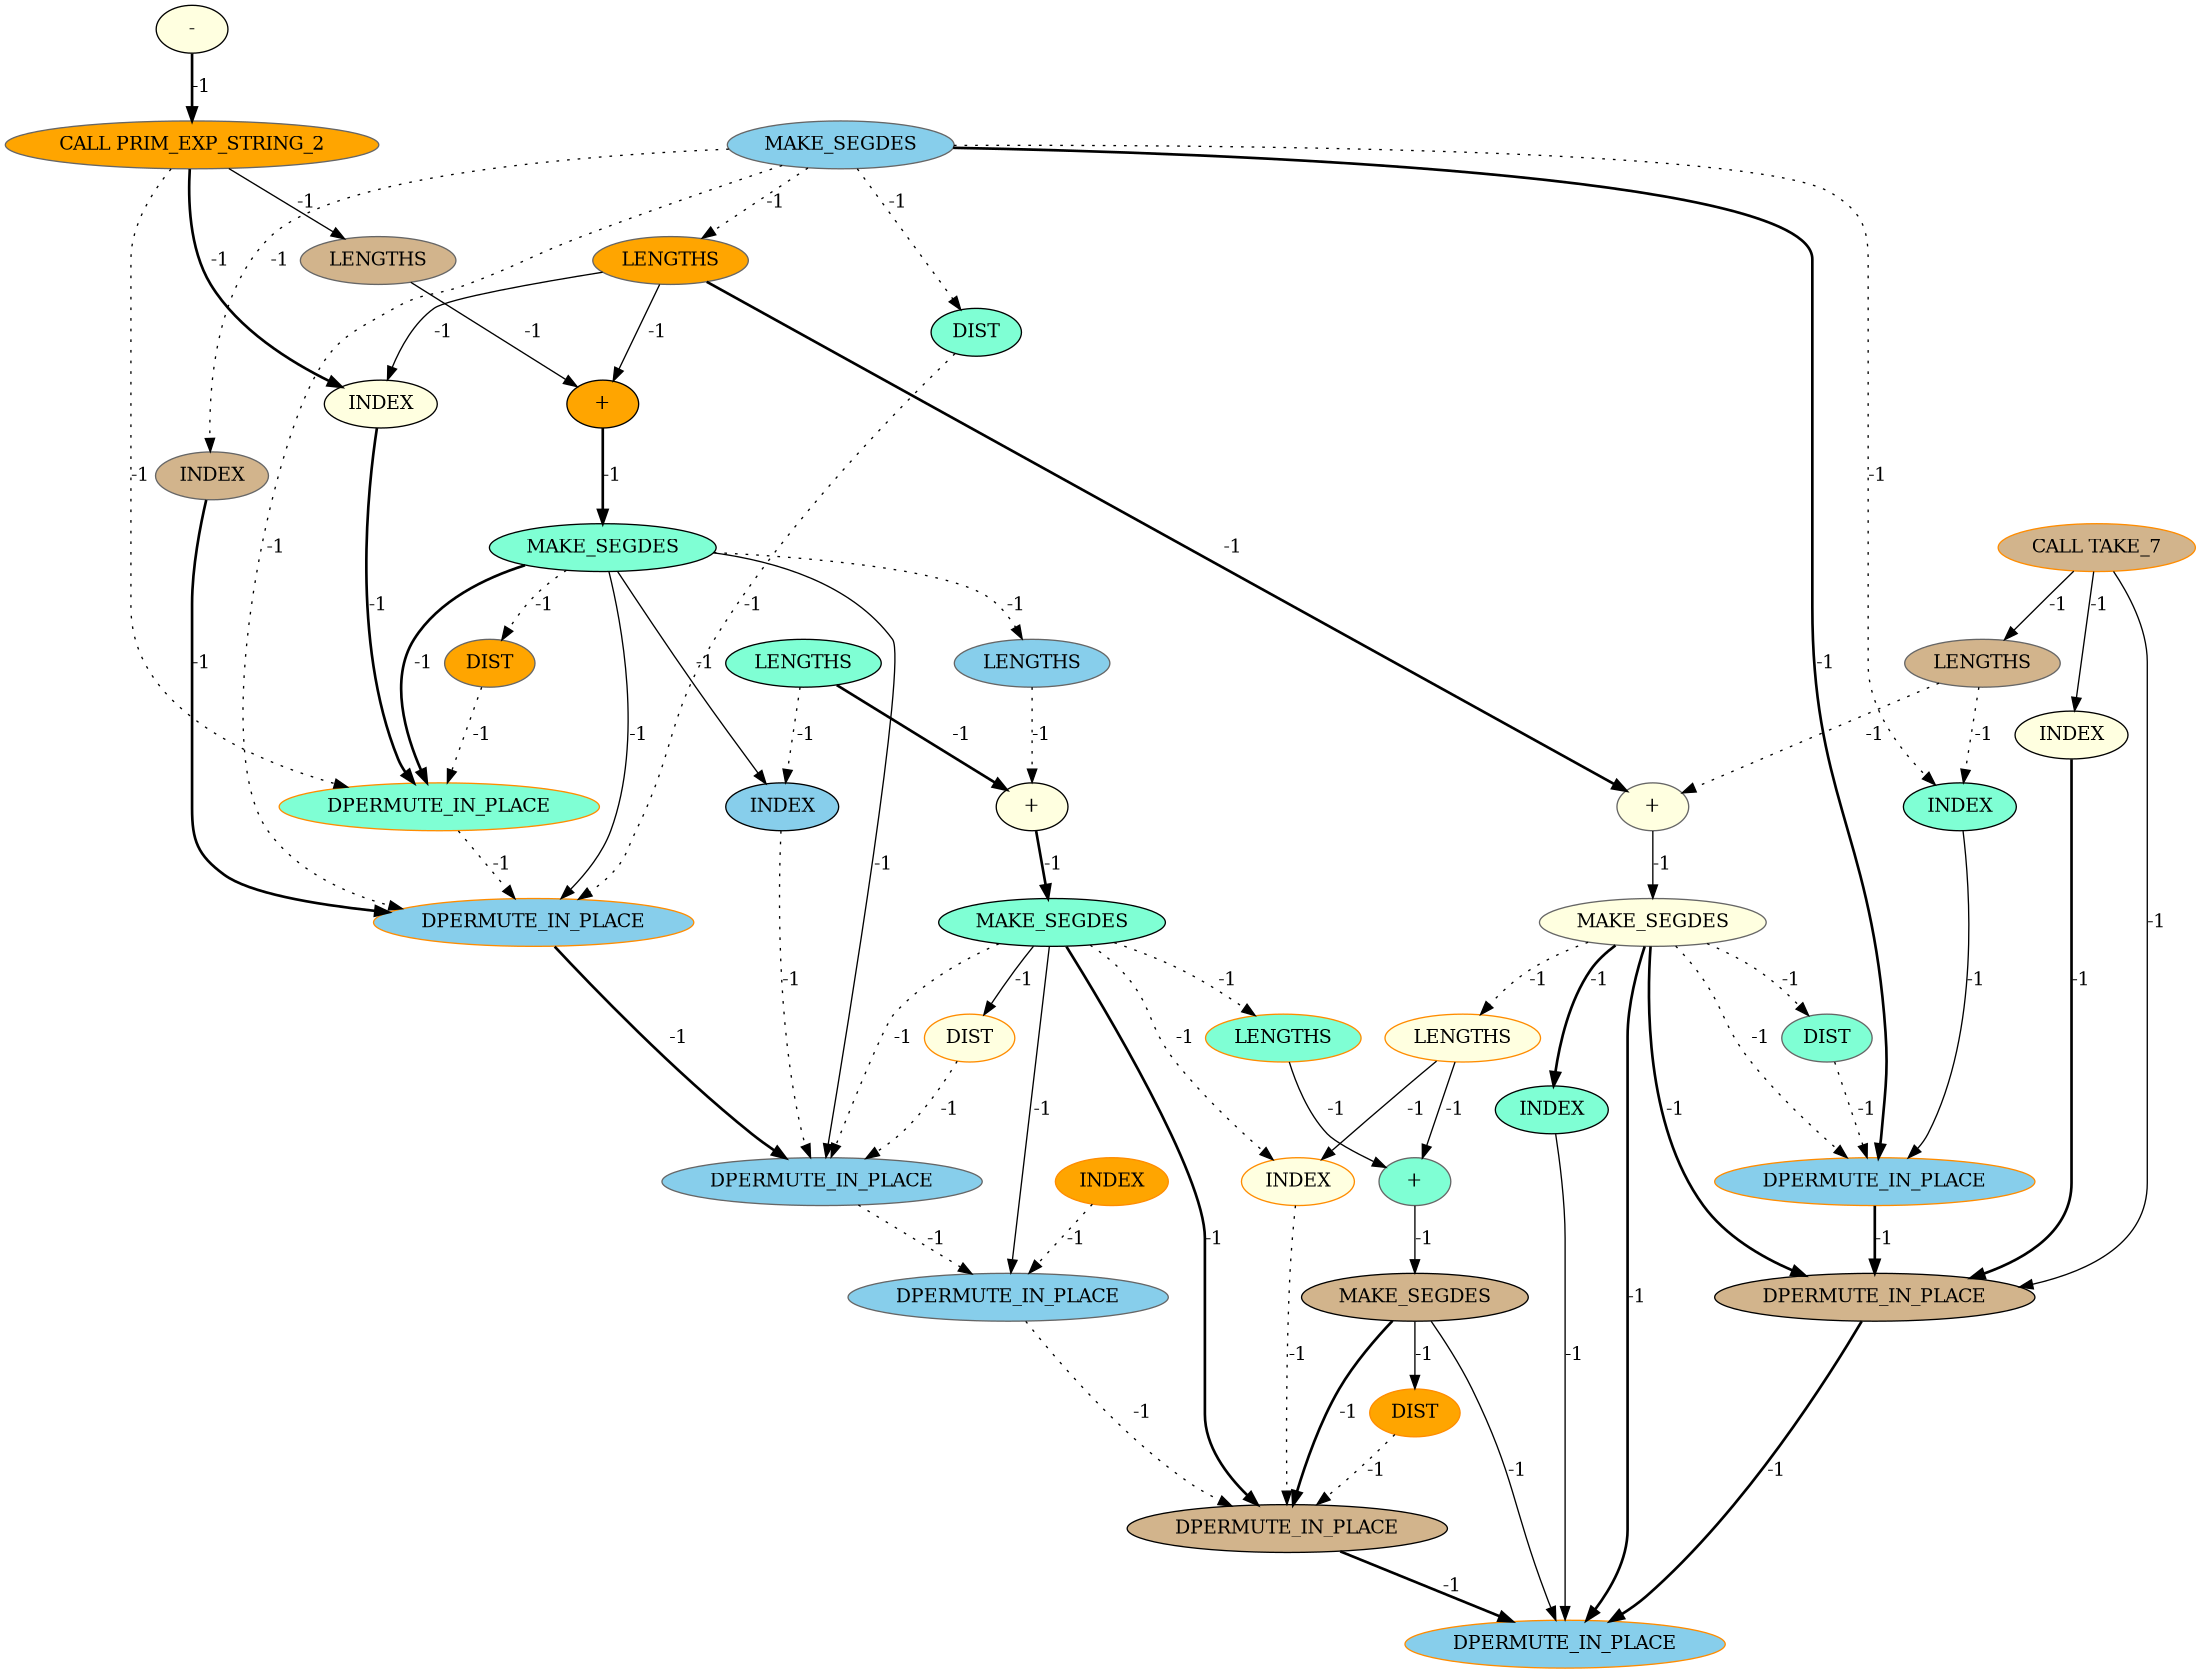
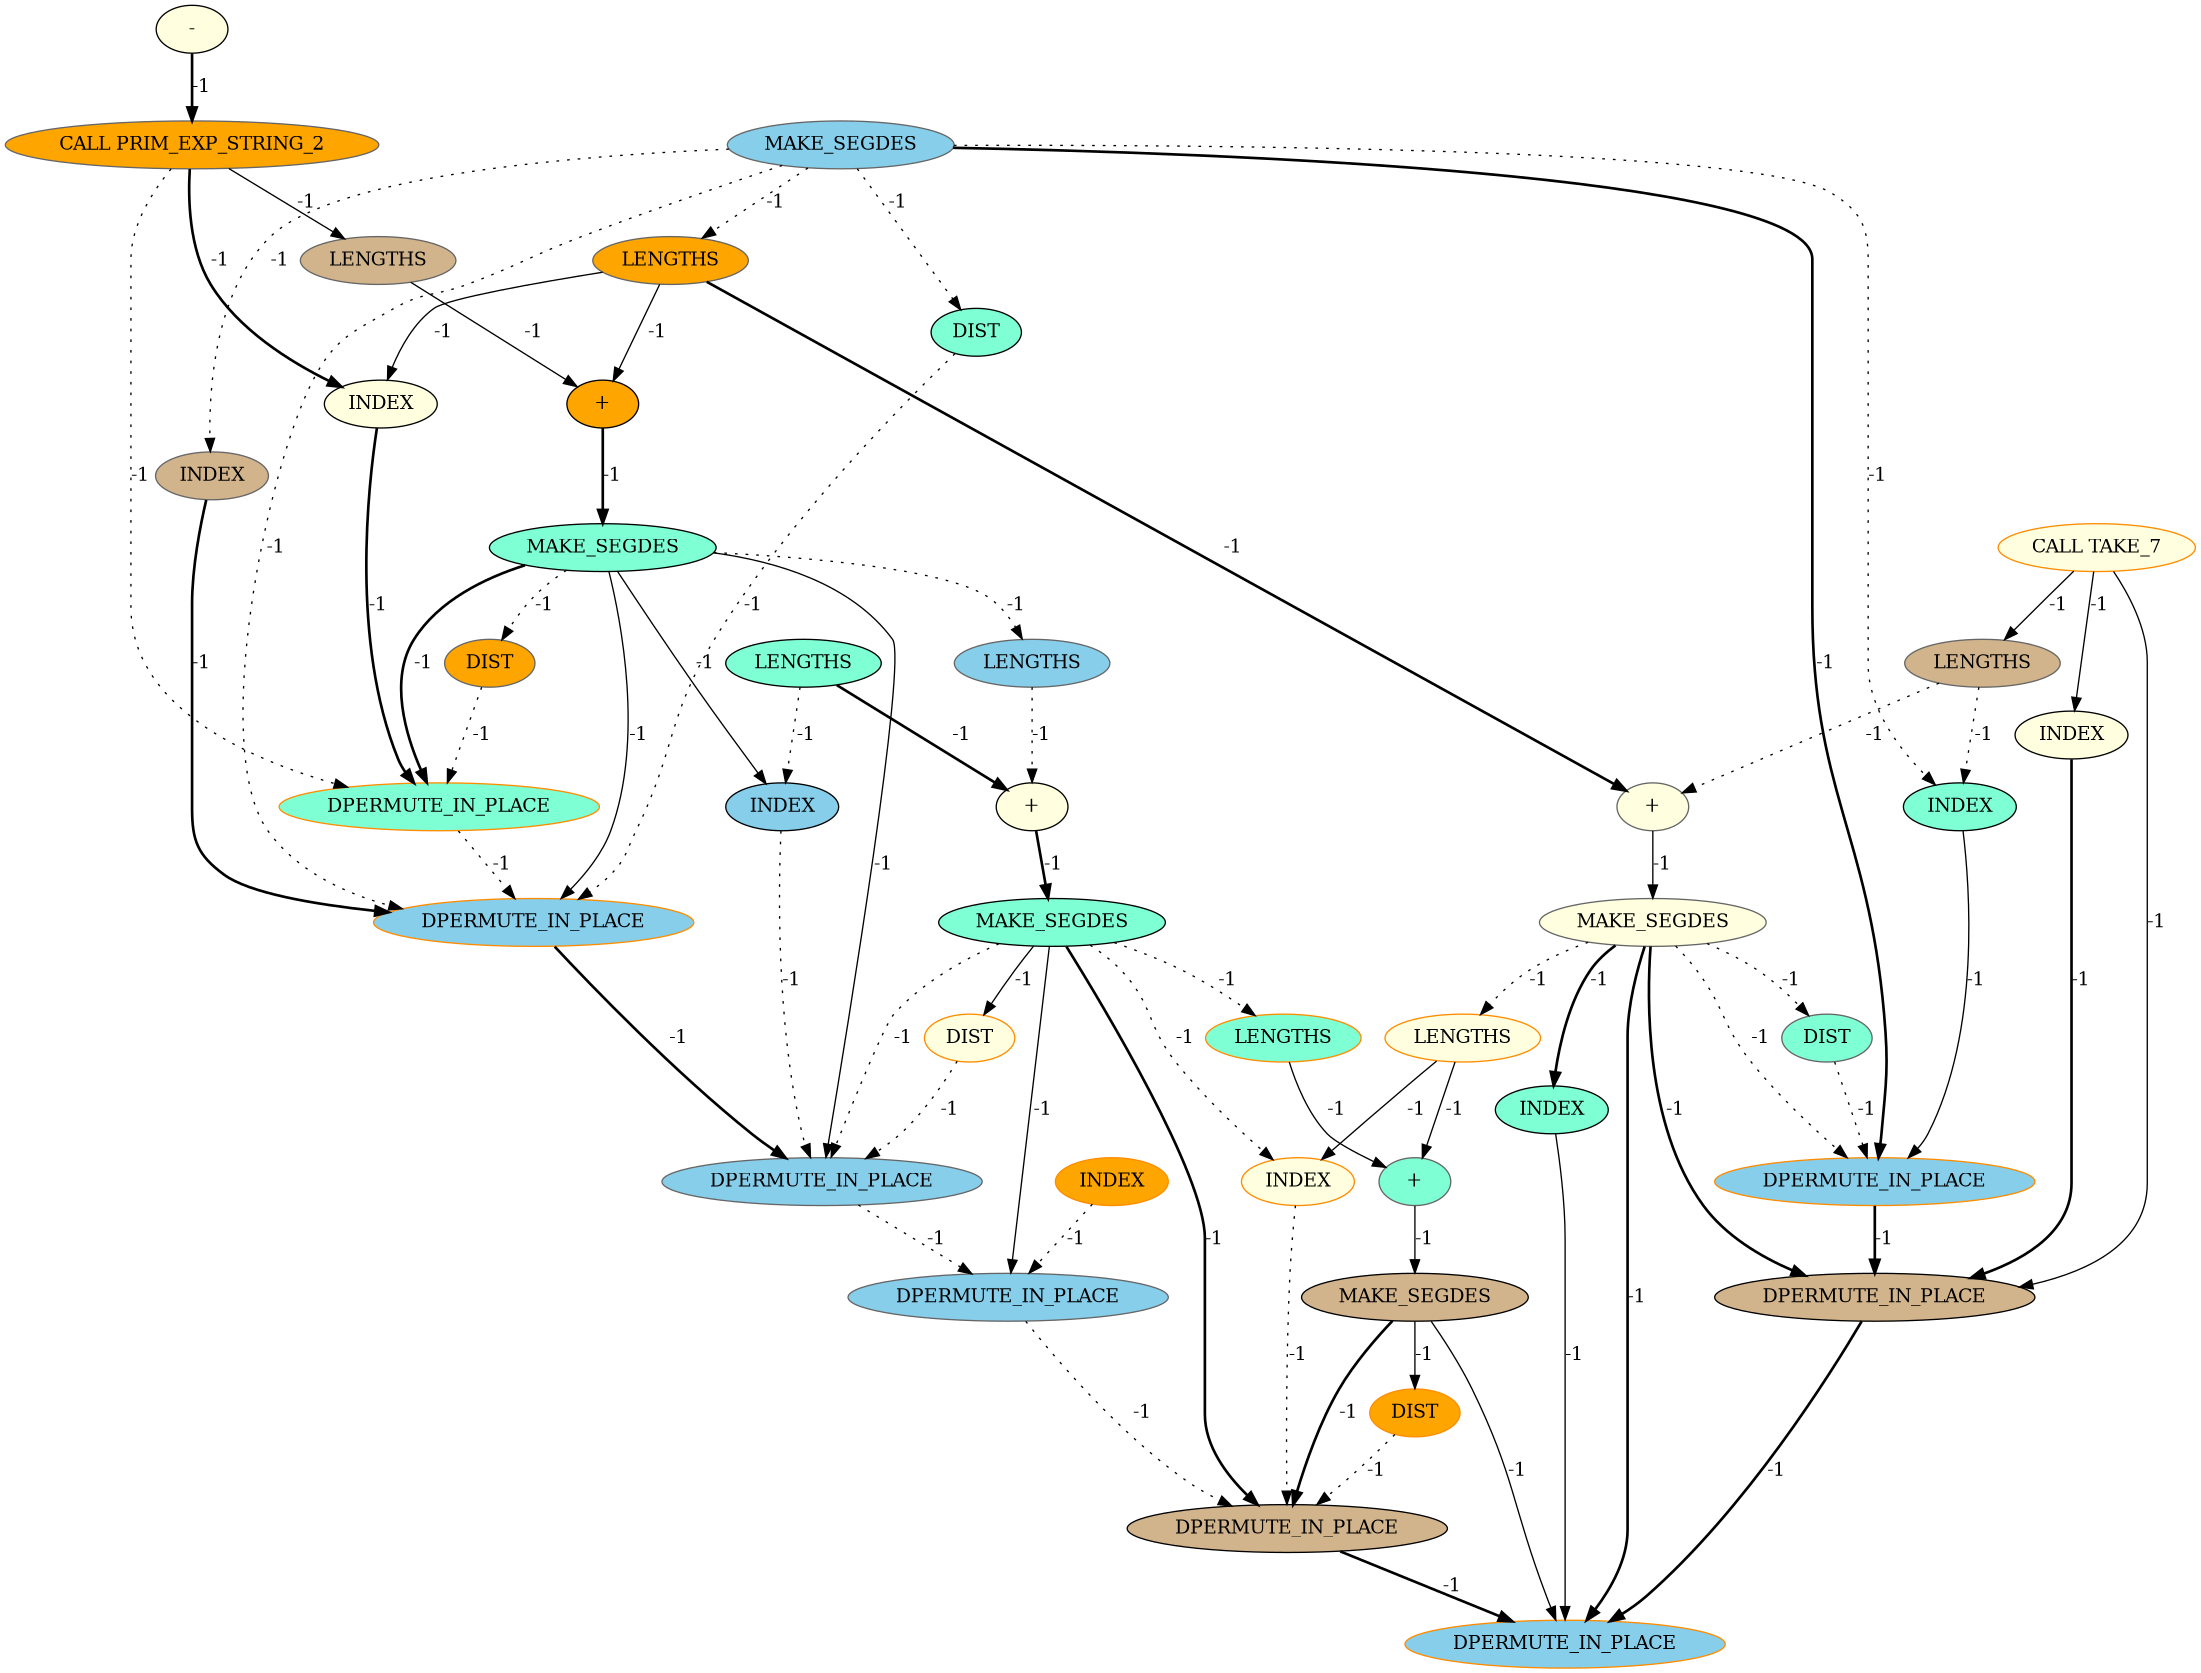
(2097, 548) -> (2097, 548)
